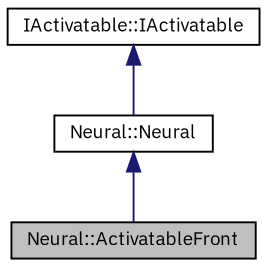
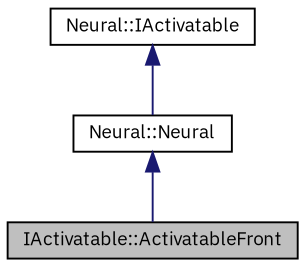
(134, 27) -> (153, 27)
(134, 240) -> (153, 240)
